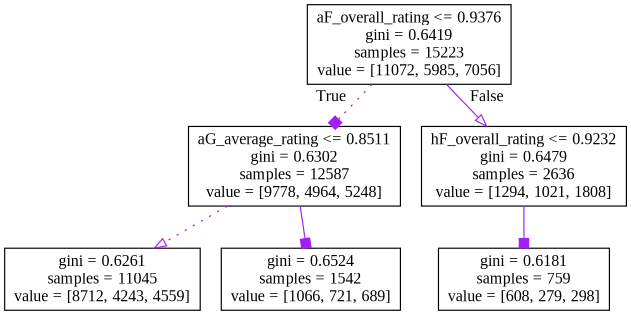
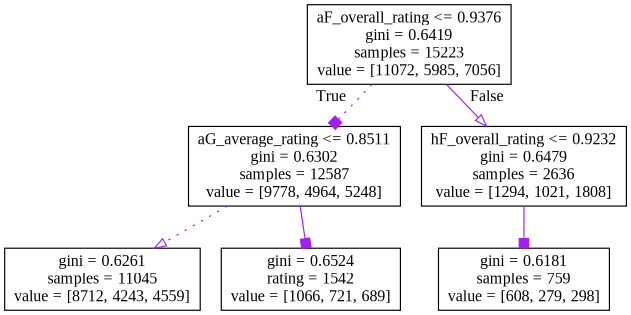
(311, 279) -> (311, 279)
